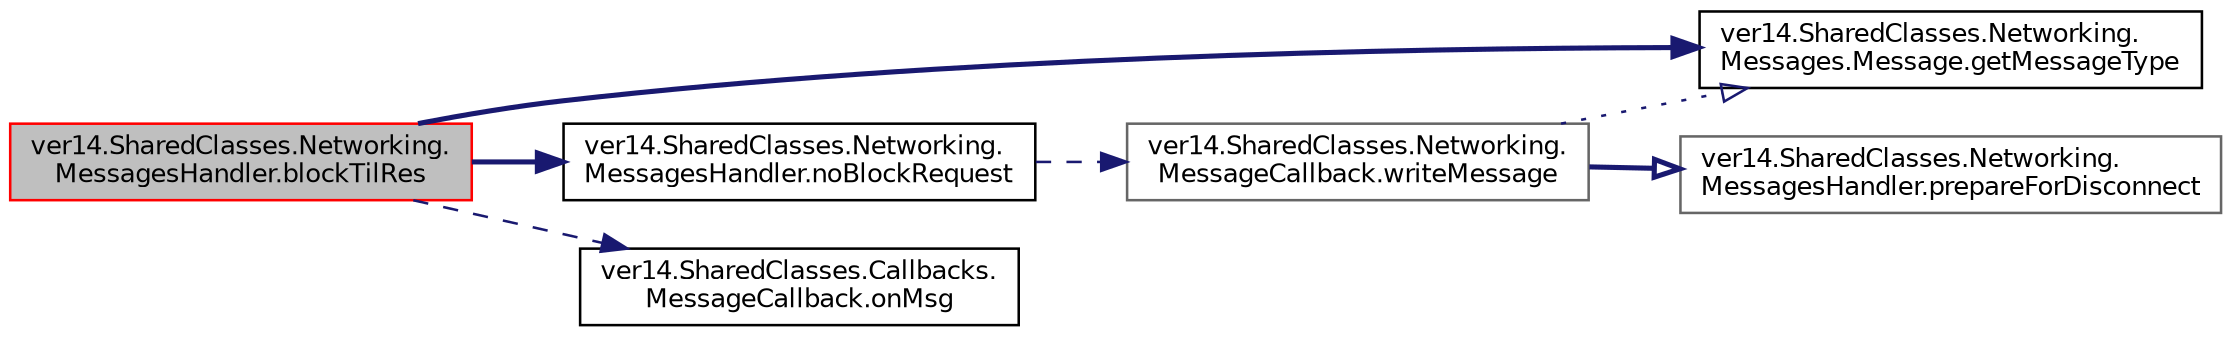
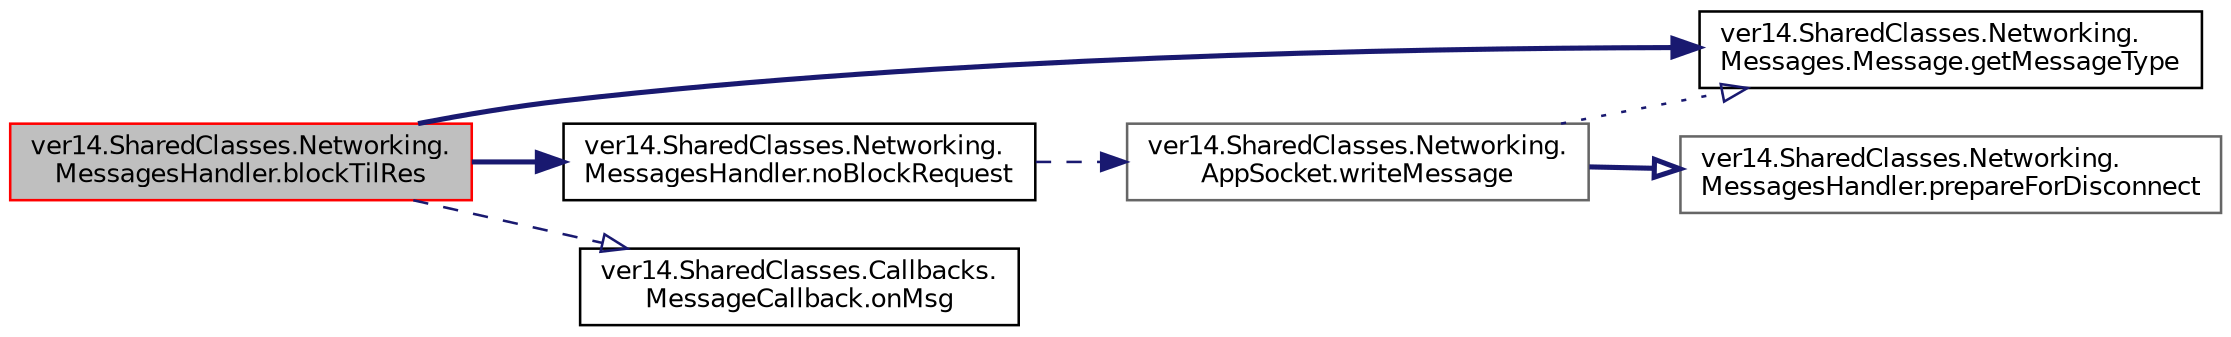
(1358, 162) -> (1358, 162)
(508, 222) -> (508, 222)
